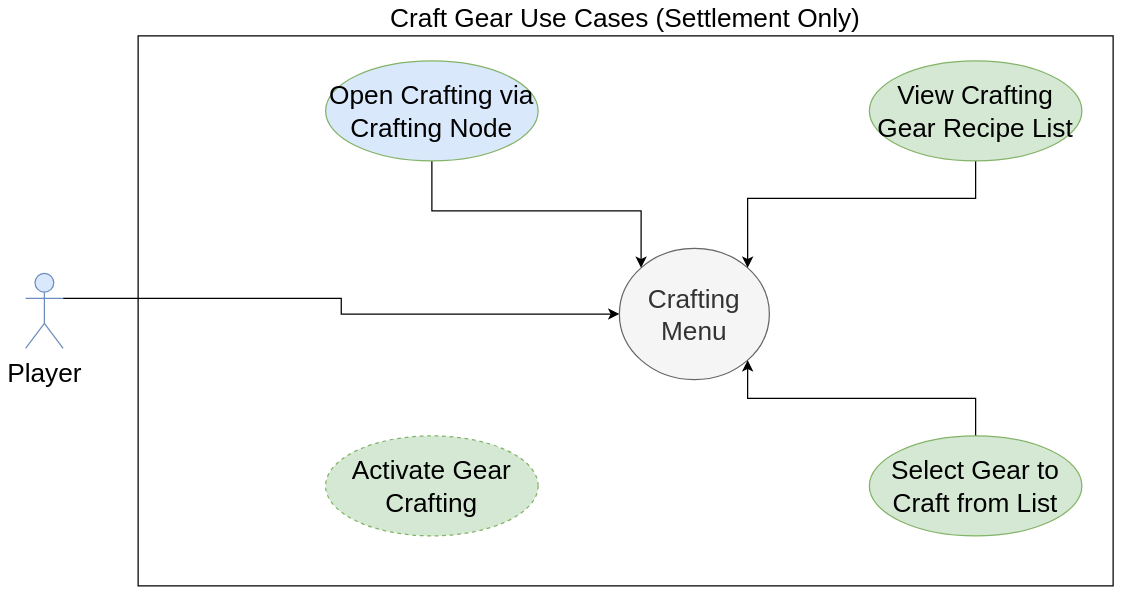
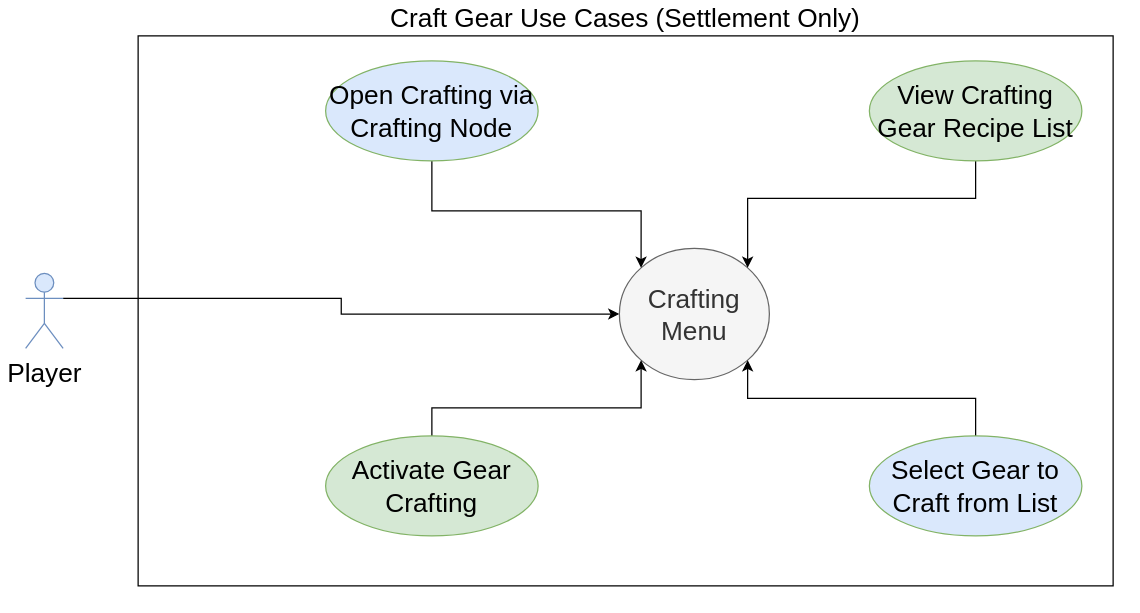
none -> (542, 408)
(432, 486) -> (432, 486)
(976, 486) -> (976, 486)
